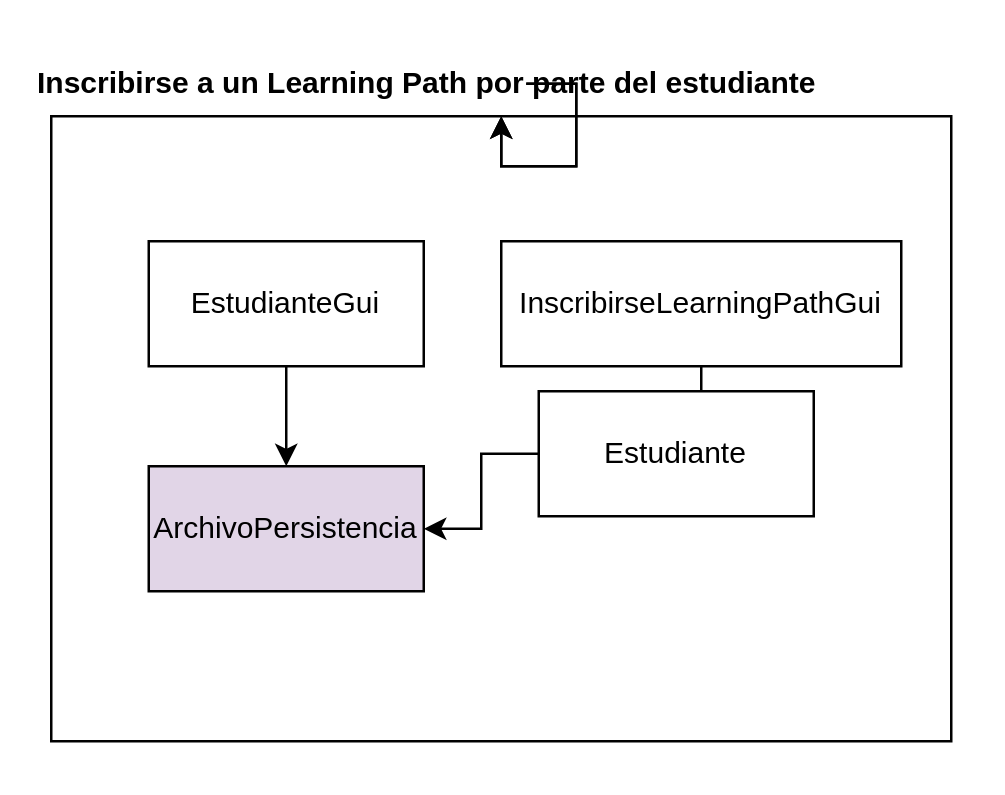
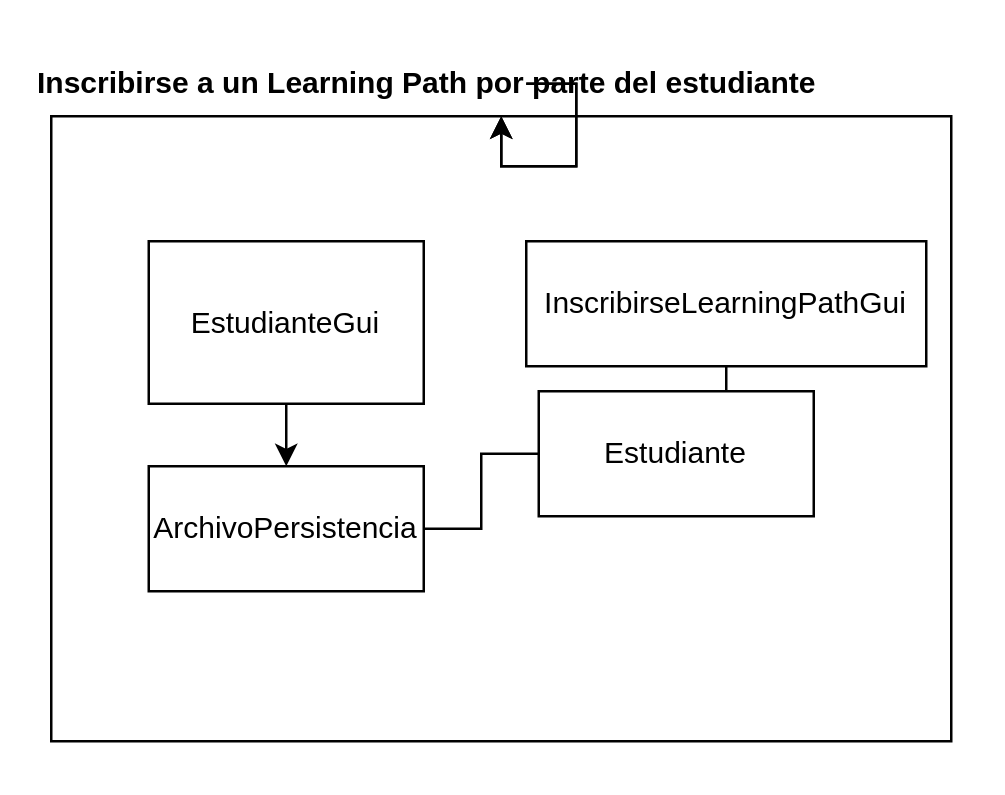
(286, 304) -> (286, 323)
(701, 304) -> (726, 304)
(286, 529) -> (286, 529)
(442, 529) -> (434, 529)
